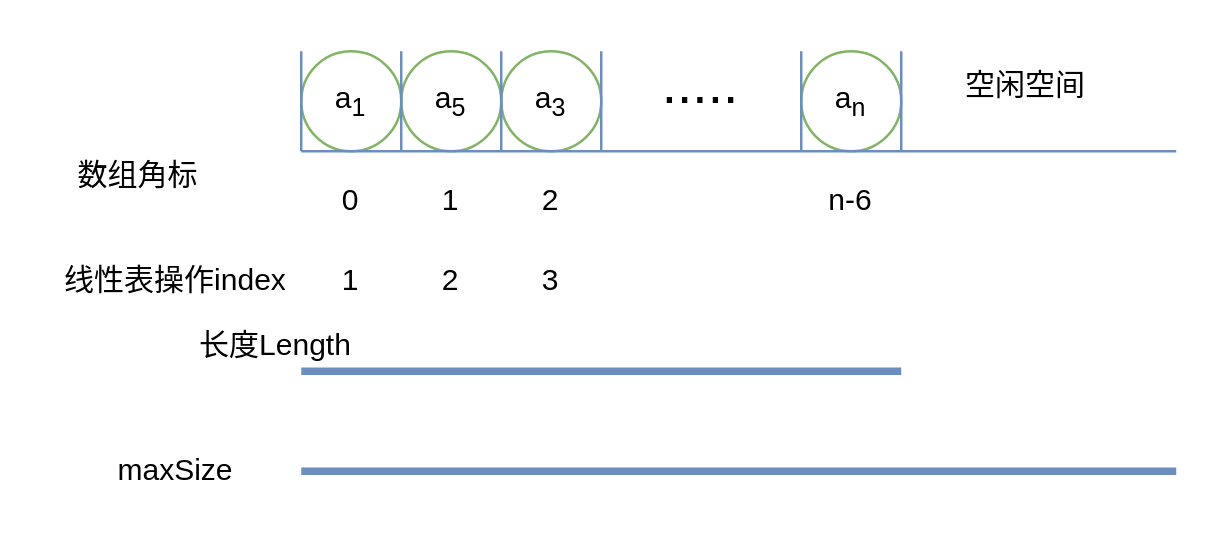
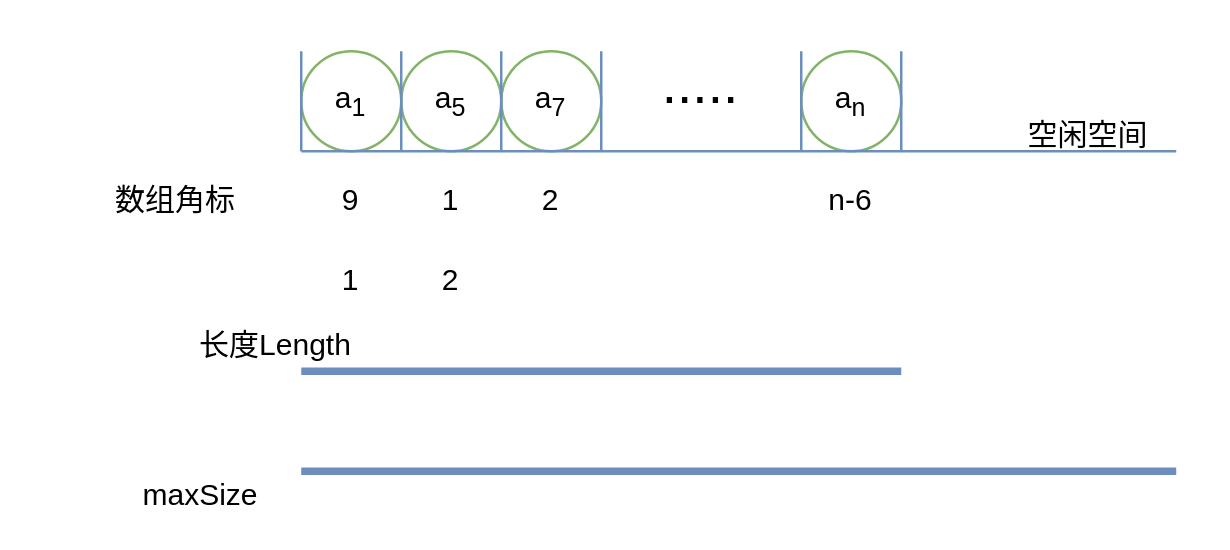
(1026, 86) -> (1089, 136)
(551, 101) -> (551, 101)
(139, 176) -> (176, 201)
(351, 201) -> (351, 201)
(176, 281) -> none
(551, 281) -> none
(176, 471) -> (201, 496)
